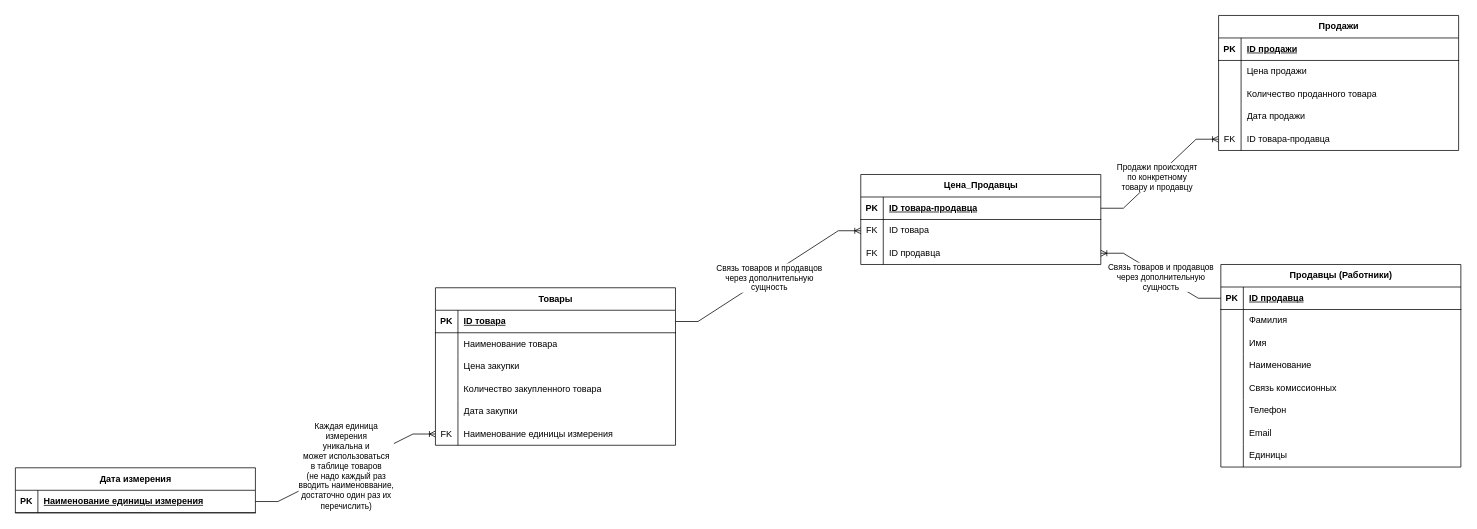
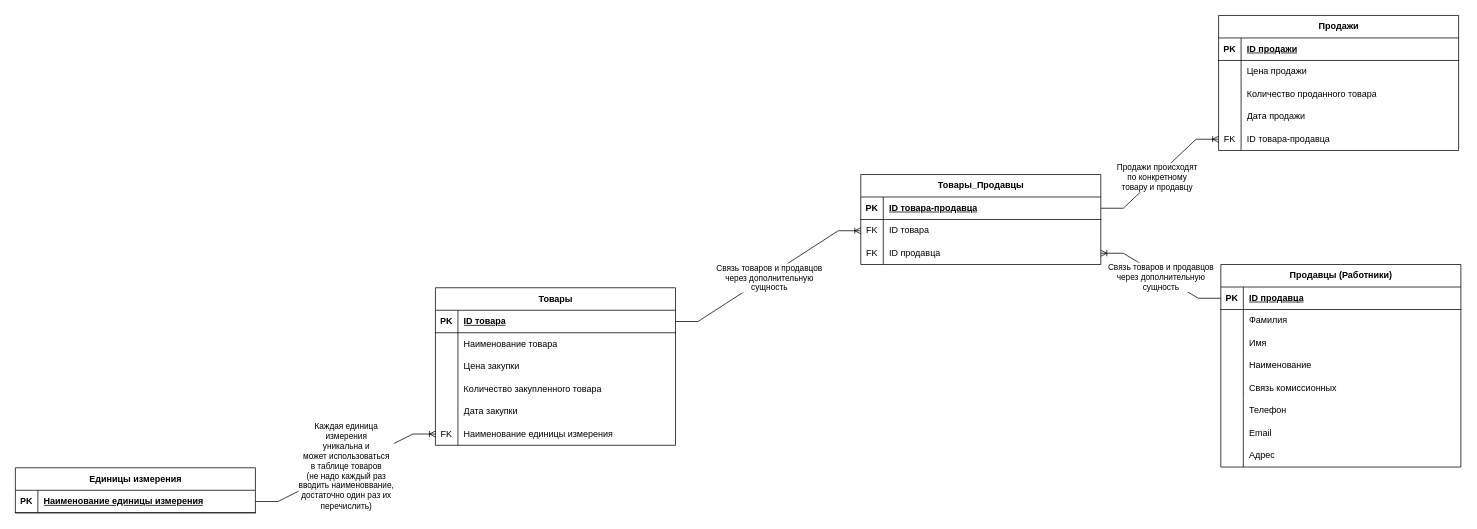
(981, 186) -> (981, 186)
(1267, 456) -> (1262, 456)
(136, 479) -> (136, 479)
